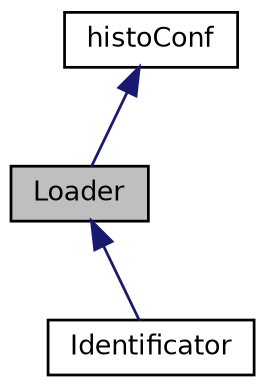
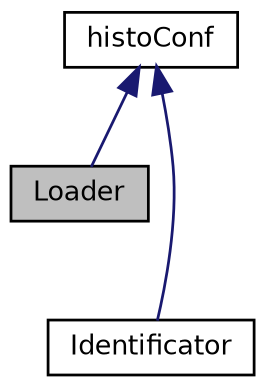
(122, 283) -> (174, 207)
